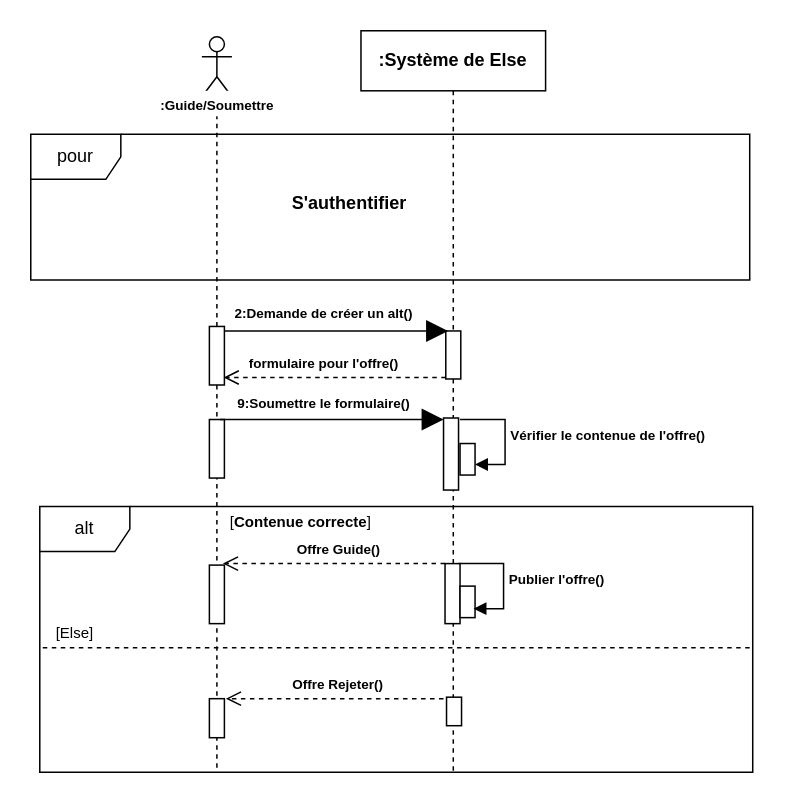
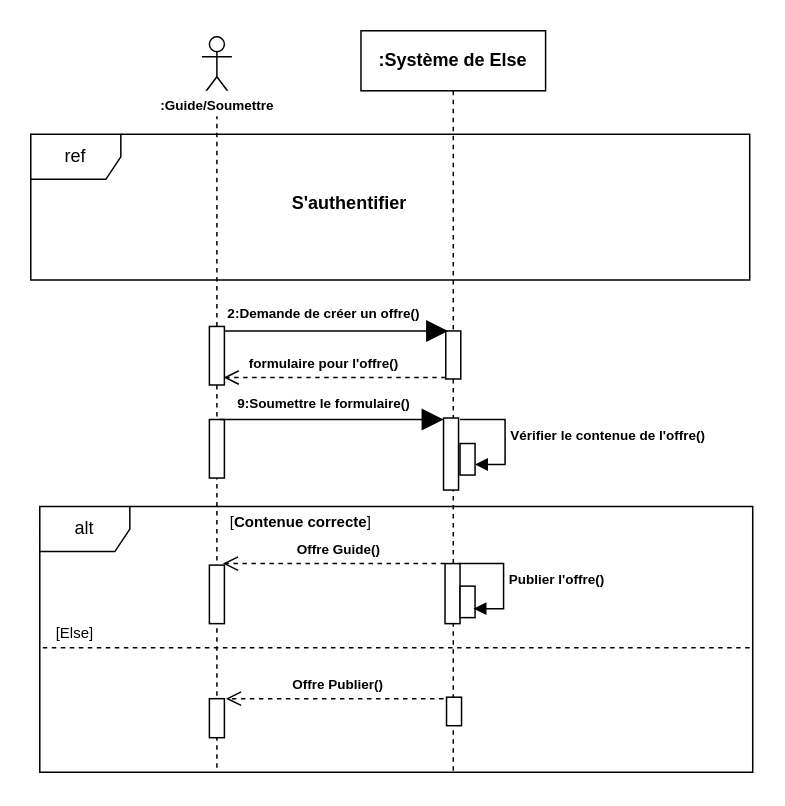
(76, 157) -> (76, 157)
(324, 313) -> (324, 313)
(338, 683) -> (338, 683)
